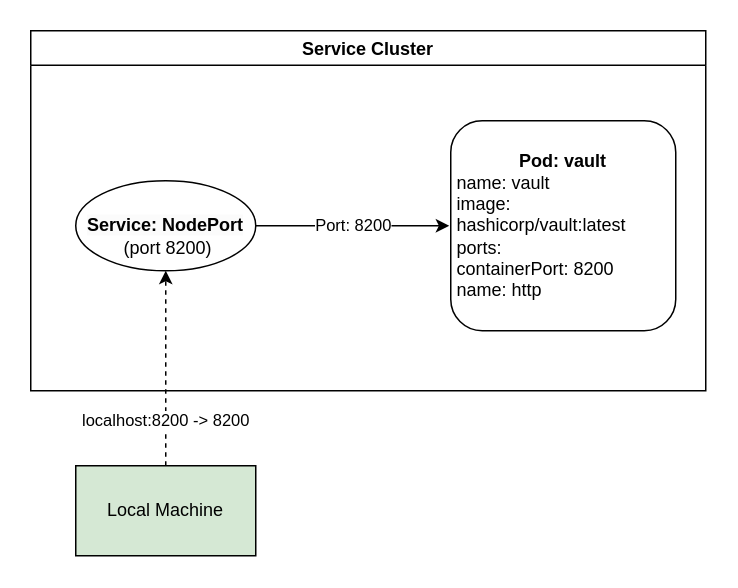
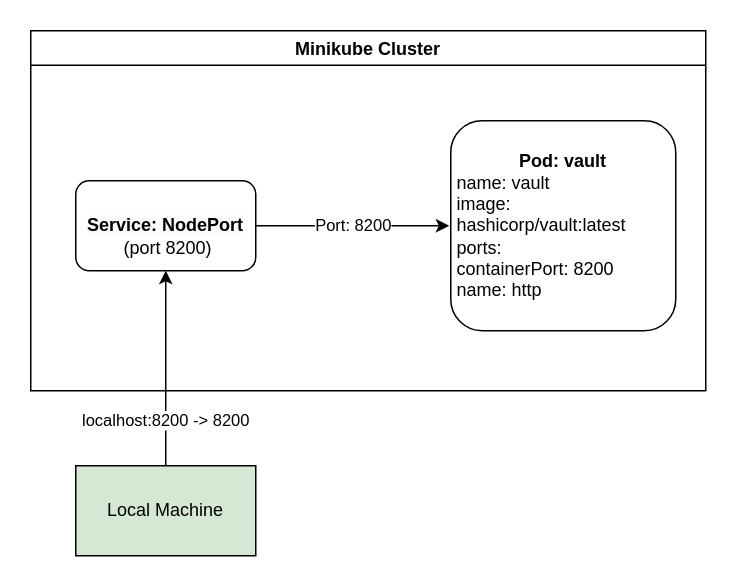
(368, 49) -> (368, 49)
(166, 226) -> (166, 226)
(166, 347) -> (166, 347)
